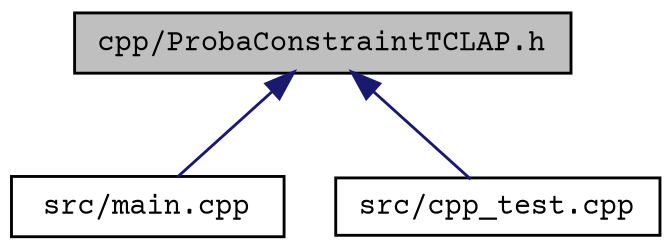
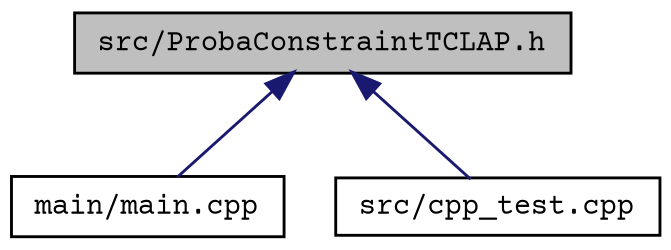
(323, 43) -> (323, 43)
(148, 207) -> (148, 207)
